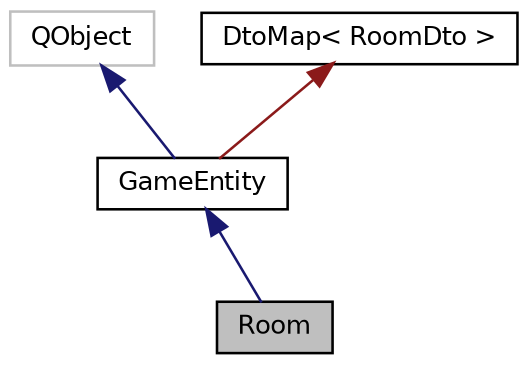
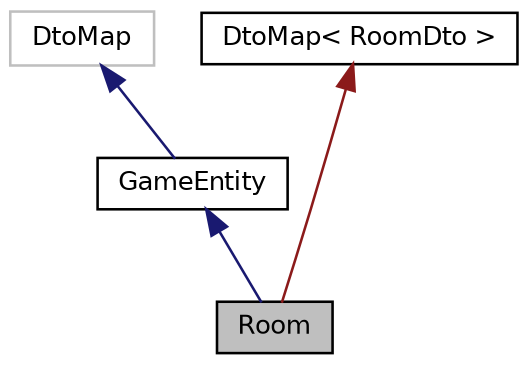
(82, 39) -> (82, 39)
(266, 119) -> (315, 196)
